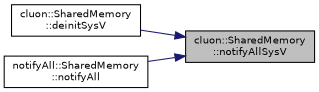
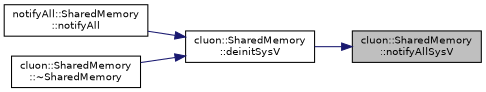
(161, 59) -> (161, 33)
none -> (76, 72)
